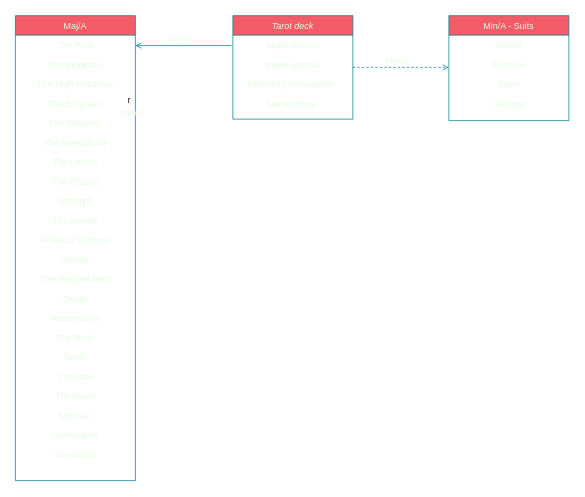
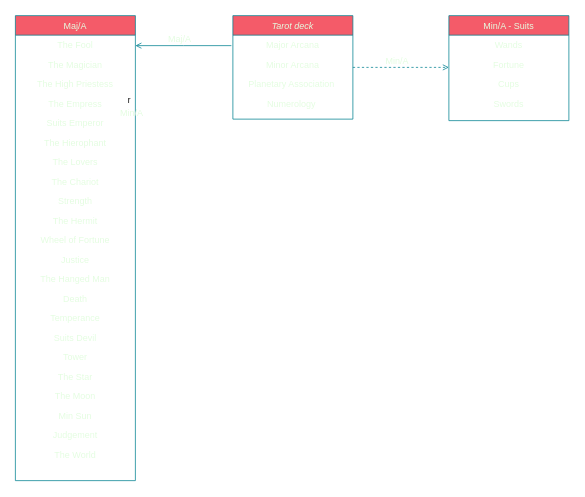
(75, 123) -> (75, 123)
(75, 338) -> (75, 338)
(75, 435) -> (75, 435)
